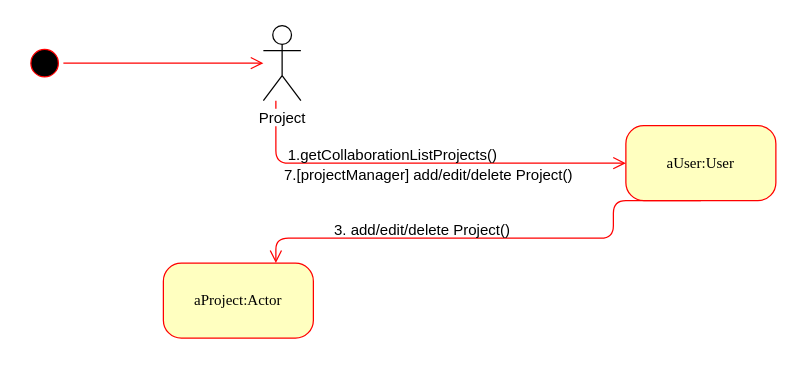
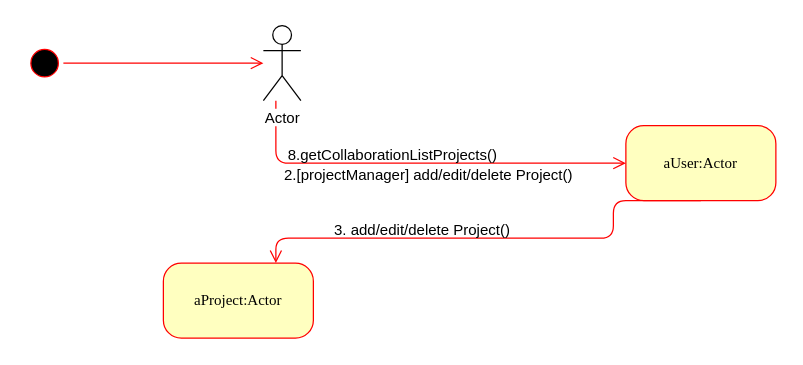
(283, 118) -> (283, 118)
(413, 156) -> (413, 156)
(701, 163) -> (701, 163)
(459, 176) -> (459, 176)
